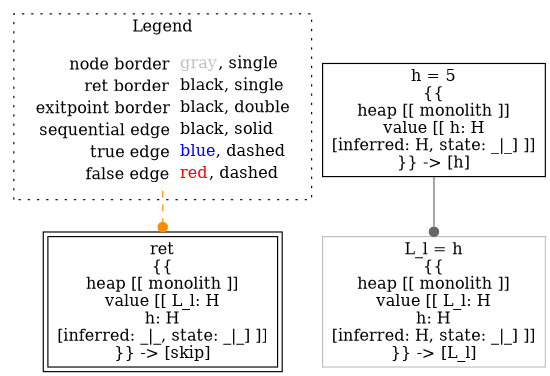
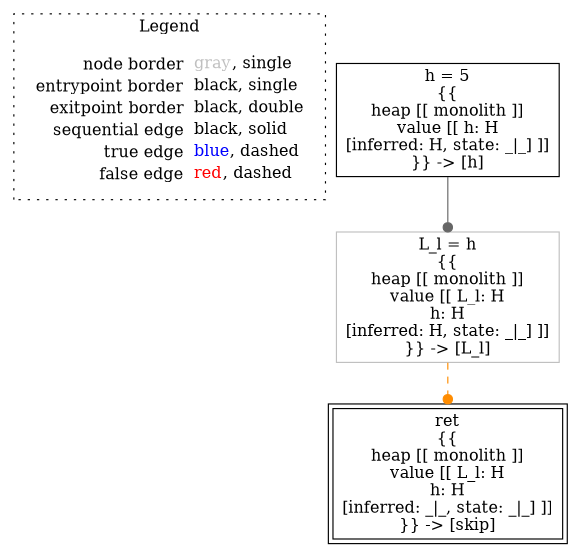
(130, 87) -> (113, 87)
(163, 207) -> (448, 379)
